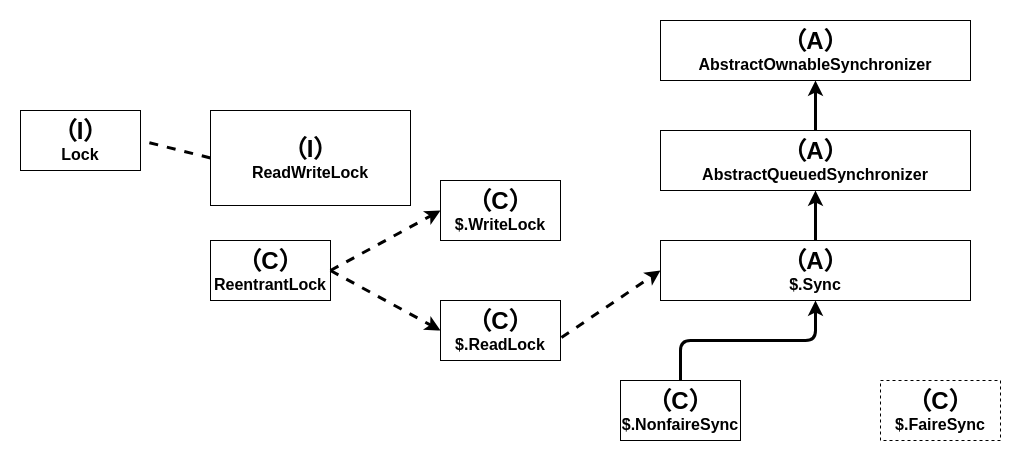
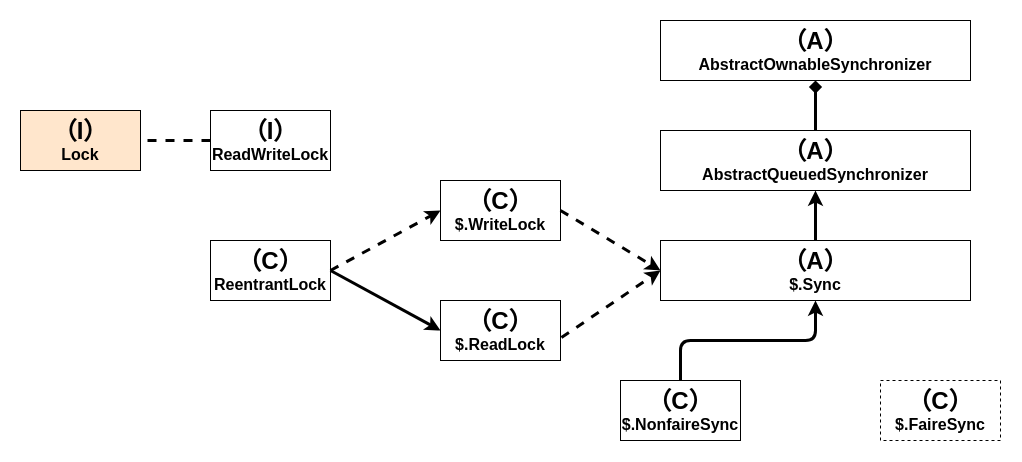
(816, 93) -> (816, 94)
(81, 141) -> (81, 141)
(311, 158) -> (271, 141)
none -> (606, 238)
(383, 299) -> (383, 299)
